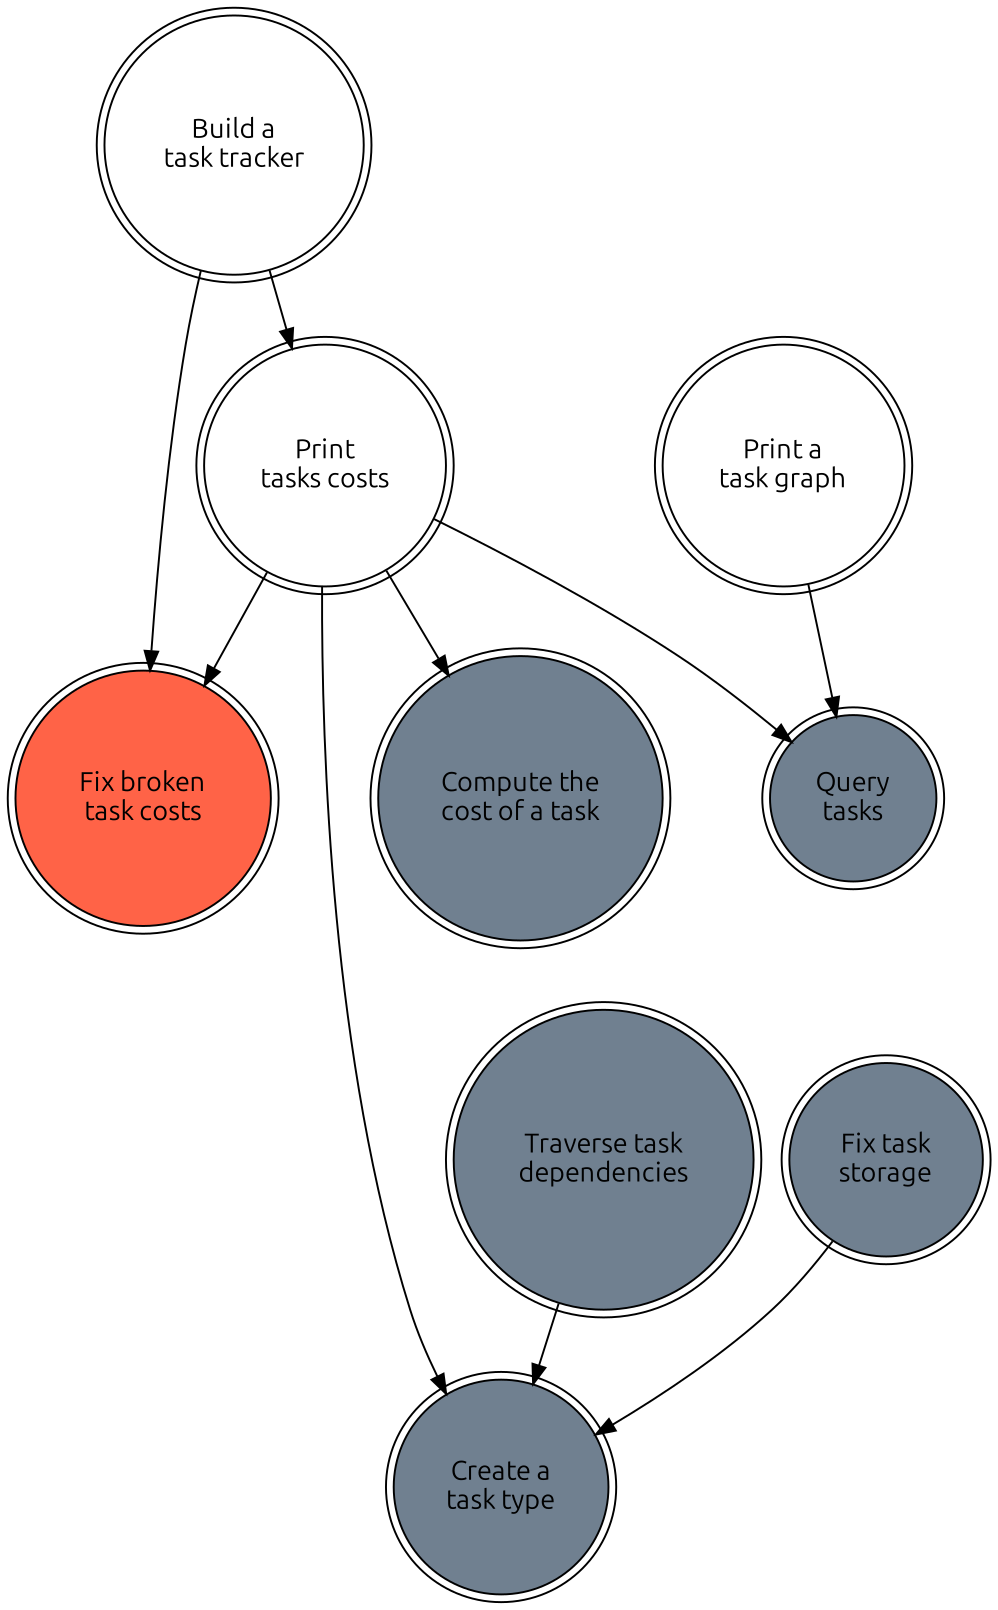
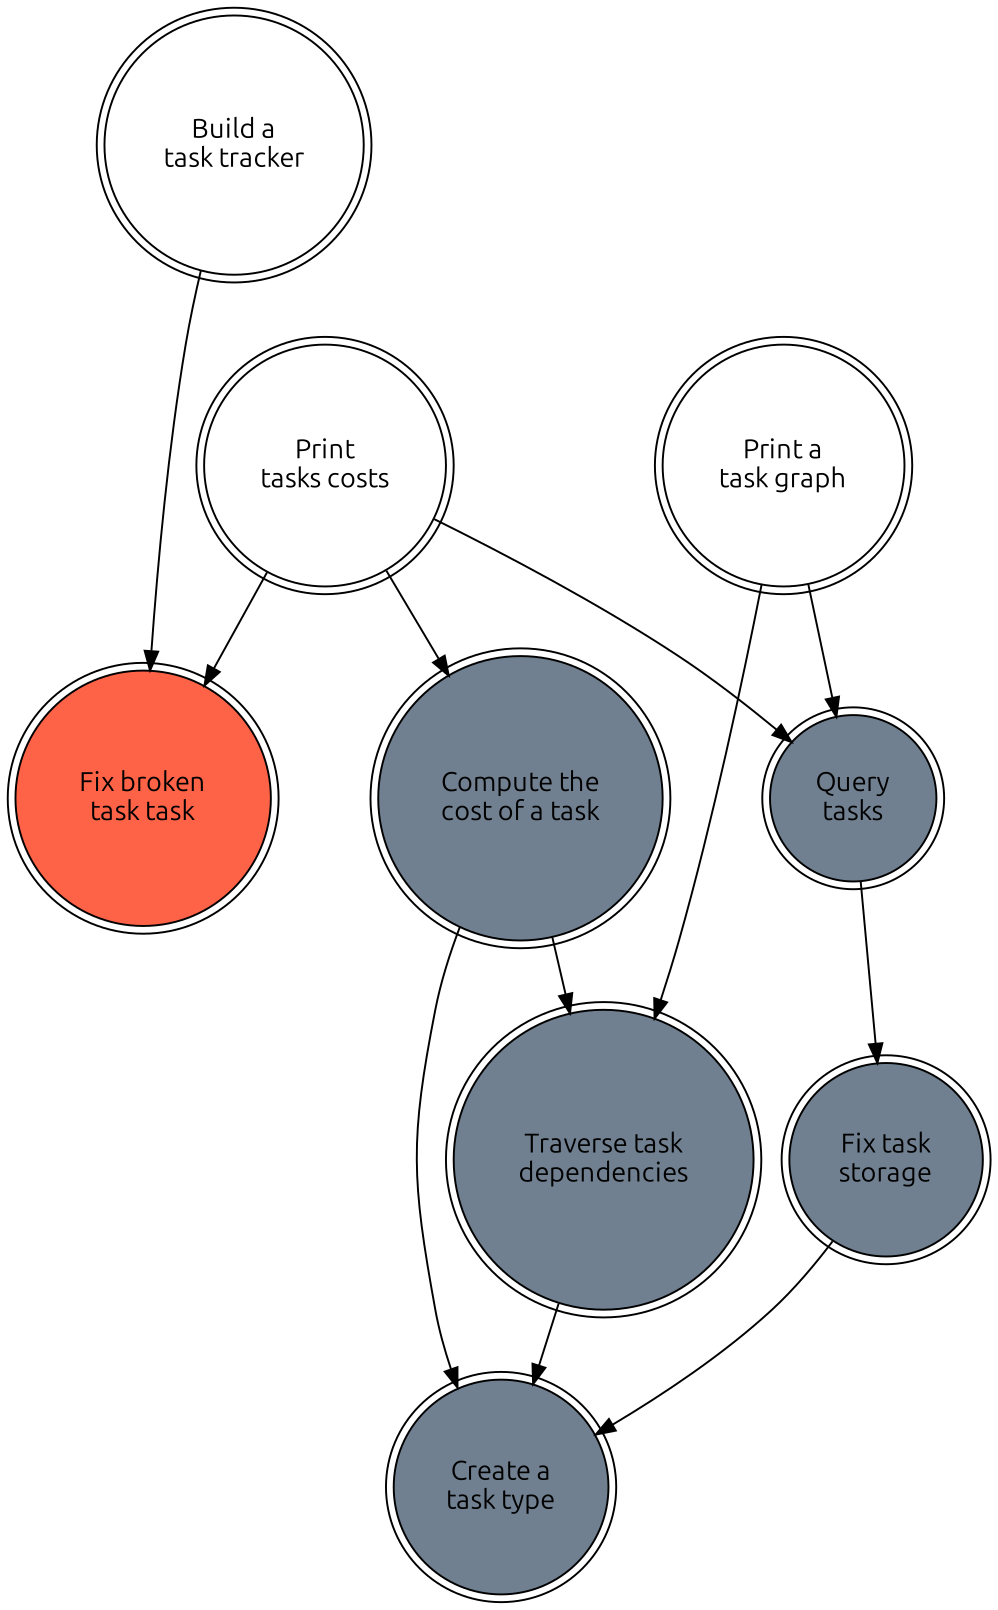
(278, 300) -> none
none -> (717, 794)
(143, 798) -> (143, 798)
none -> (868, 962)
none -> (559, 966)
(345, 987) -> (417, 1147)
